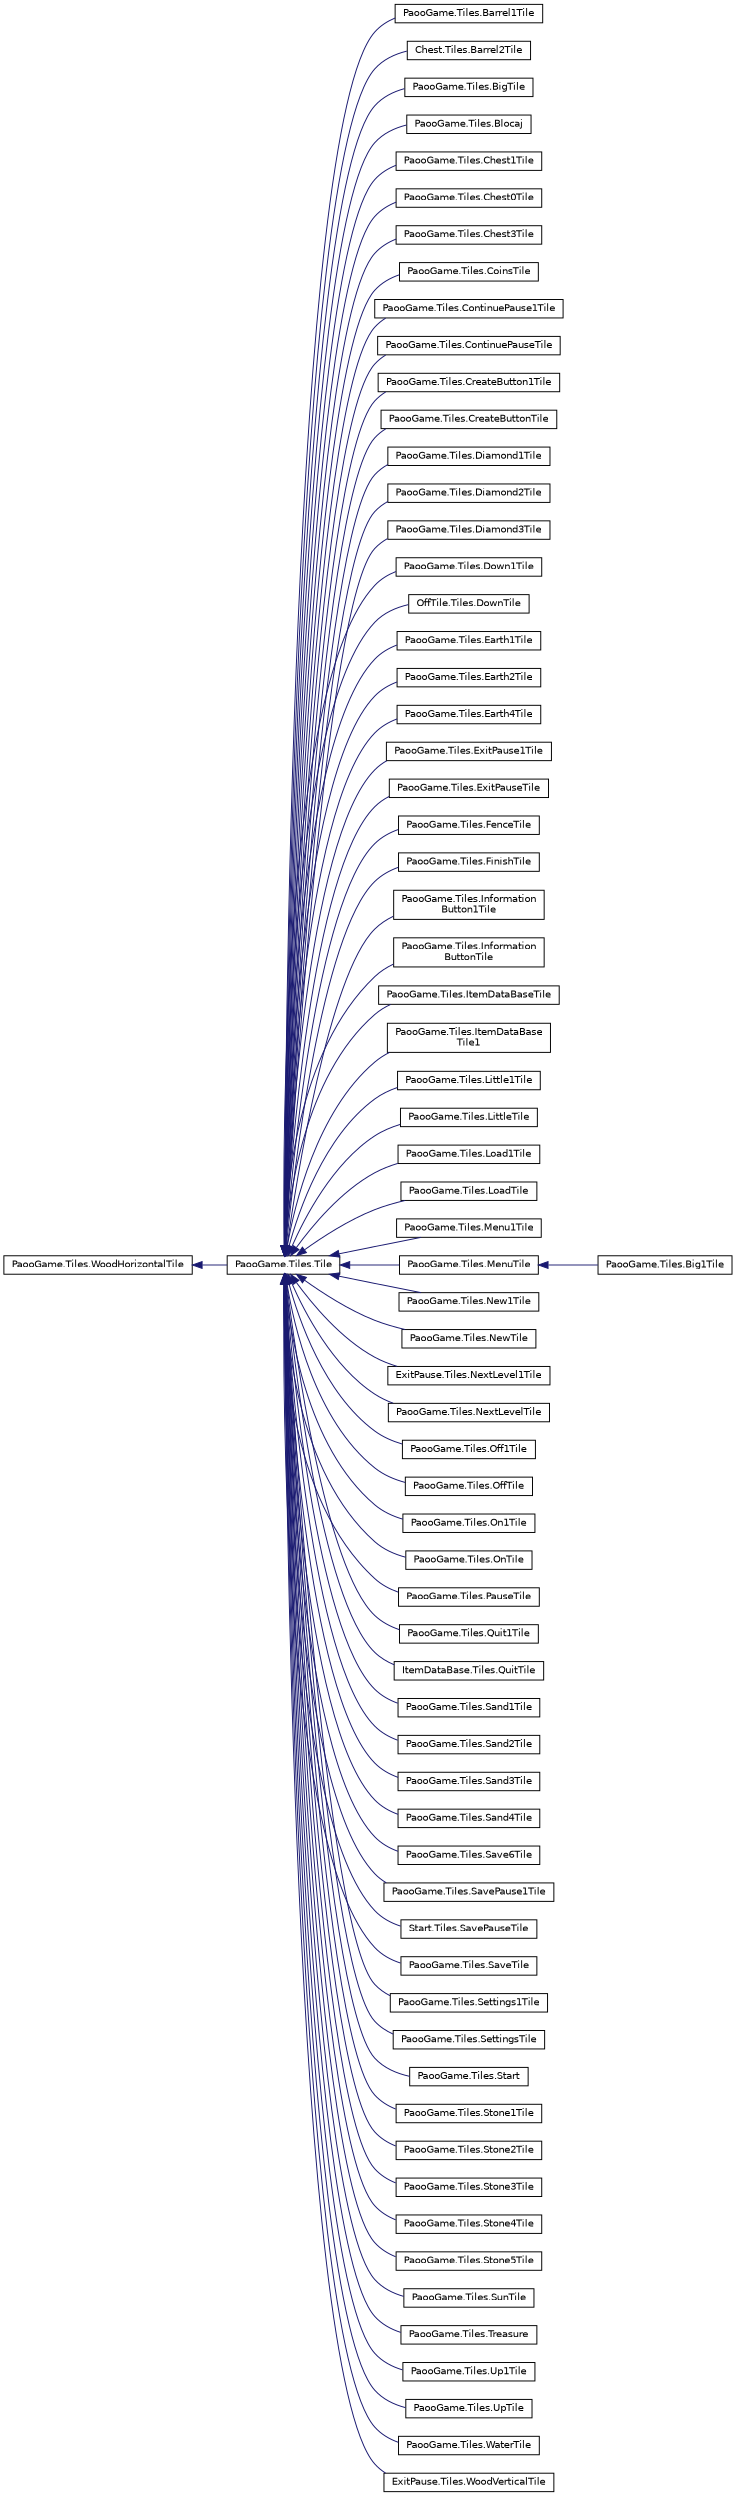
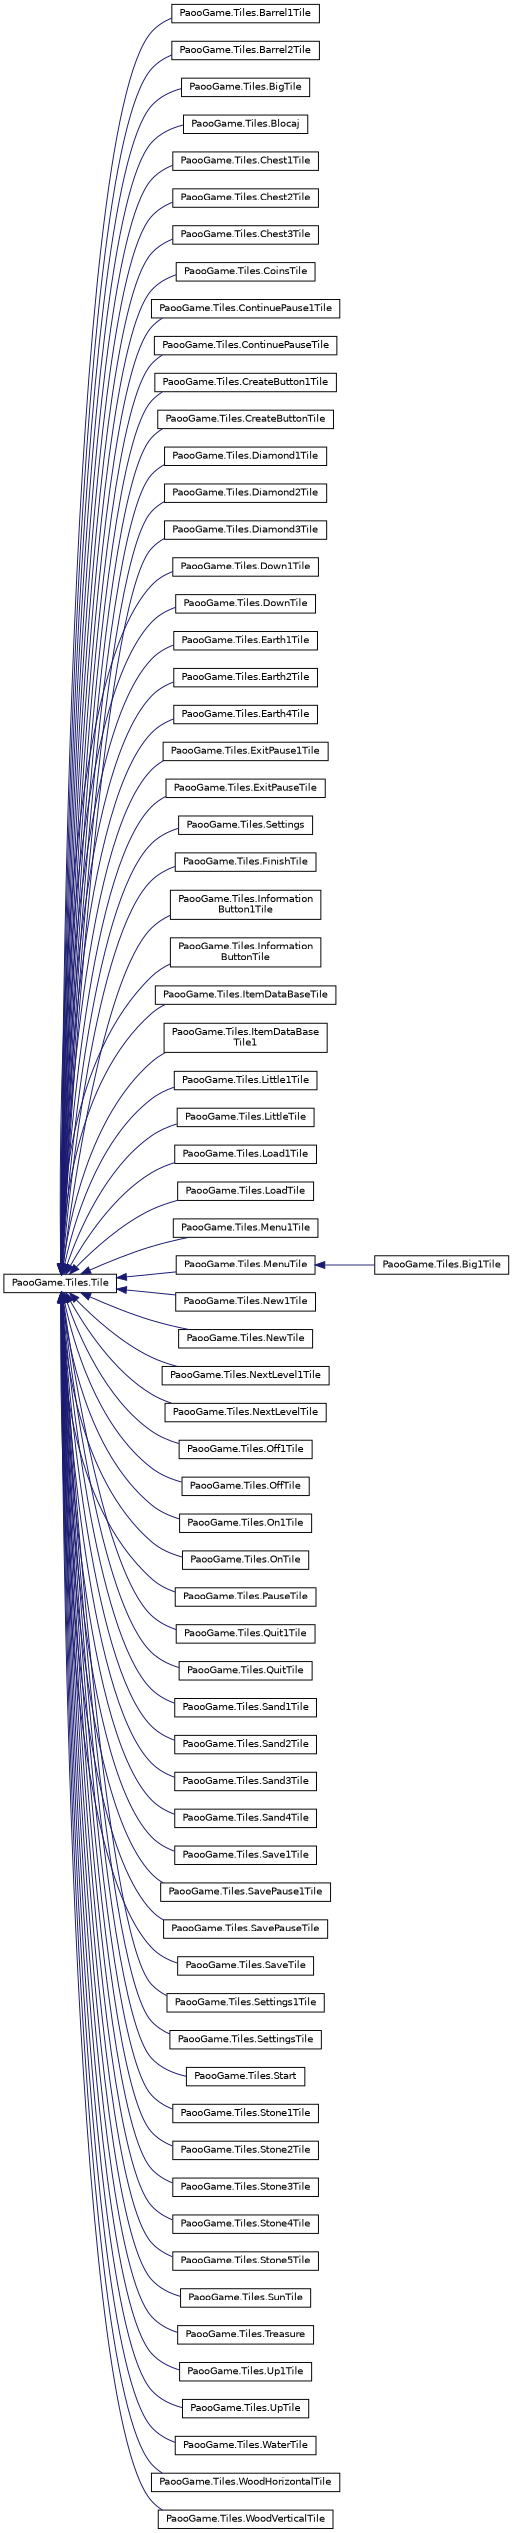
(469, 50) -> (246, 50)
(469, 198) -> (246, 198)
(469, 604) -> (246, 604)
(469, 825) -> (246, 825)
(215, 1265) -> (76, 1894)
(469, 1376) -> (246, 1376)
(469, 1671) -> (246, 1671)
(469, 1855) -> (246, 1855)
(469, 1929) -> (246, 1929)
(469, 2482) -> (246, 2519)
